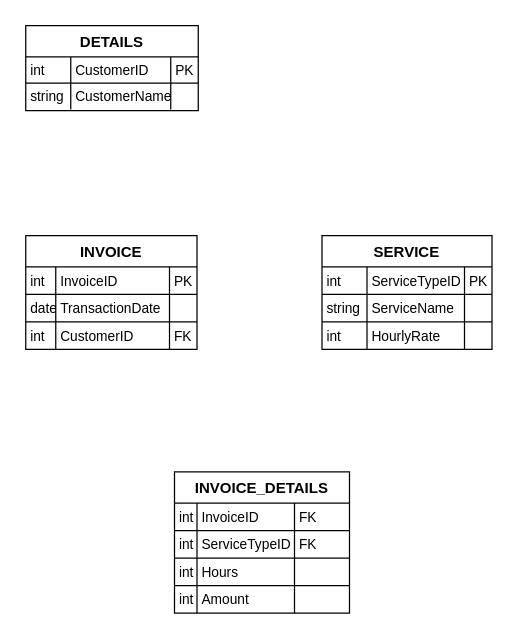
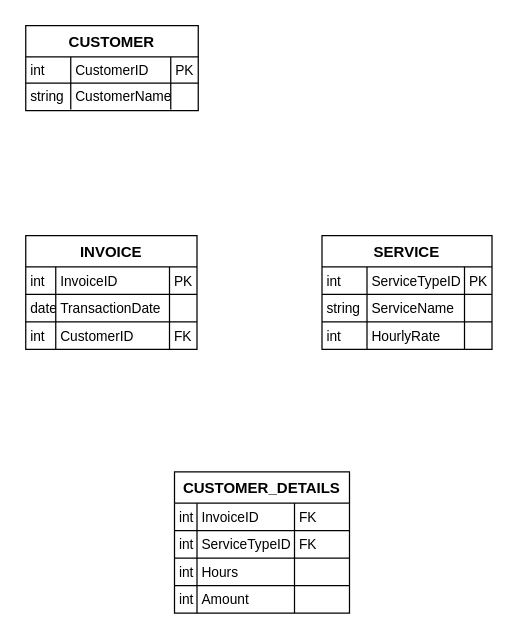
(111, 42) -> (111, 42)
(261, 488) -> (261, 488)
